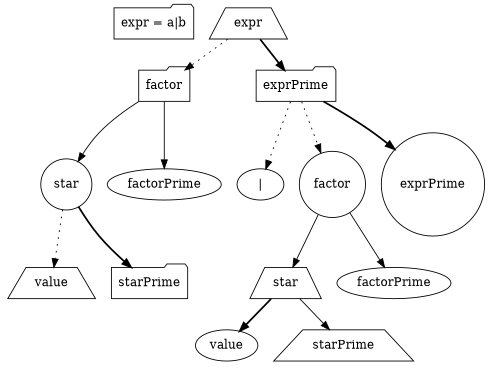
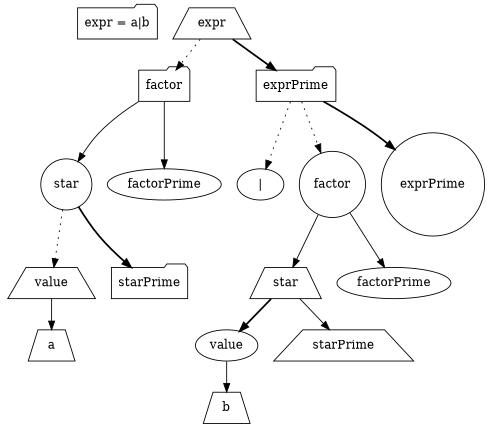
none -> (52, 345)
none -> (227, 408)
